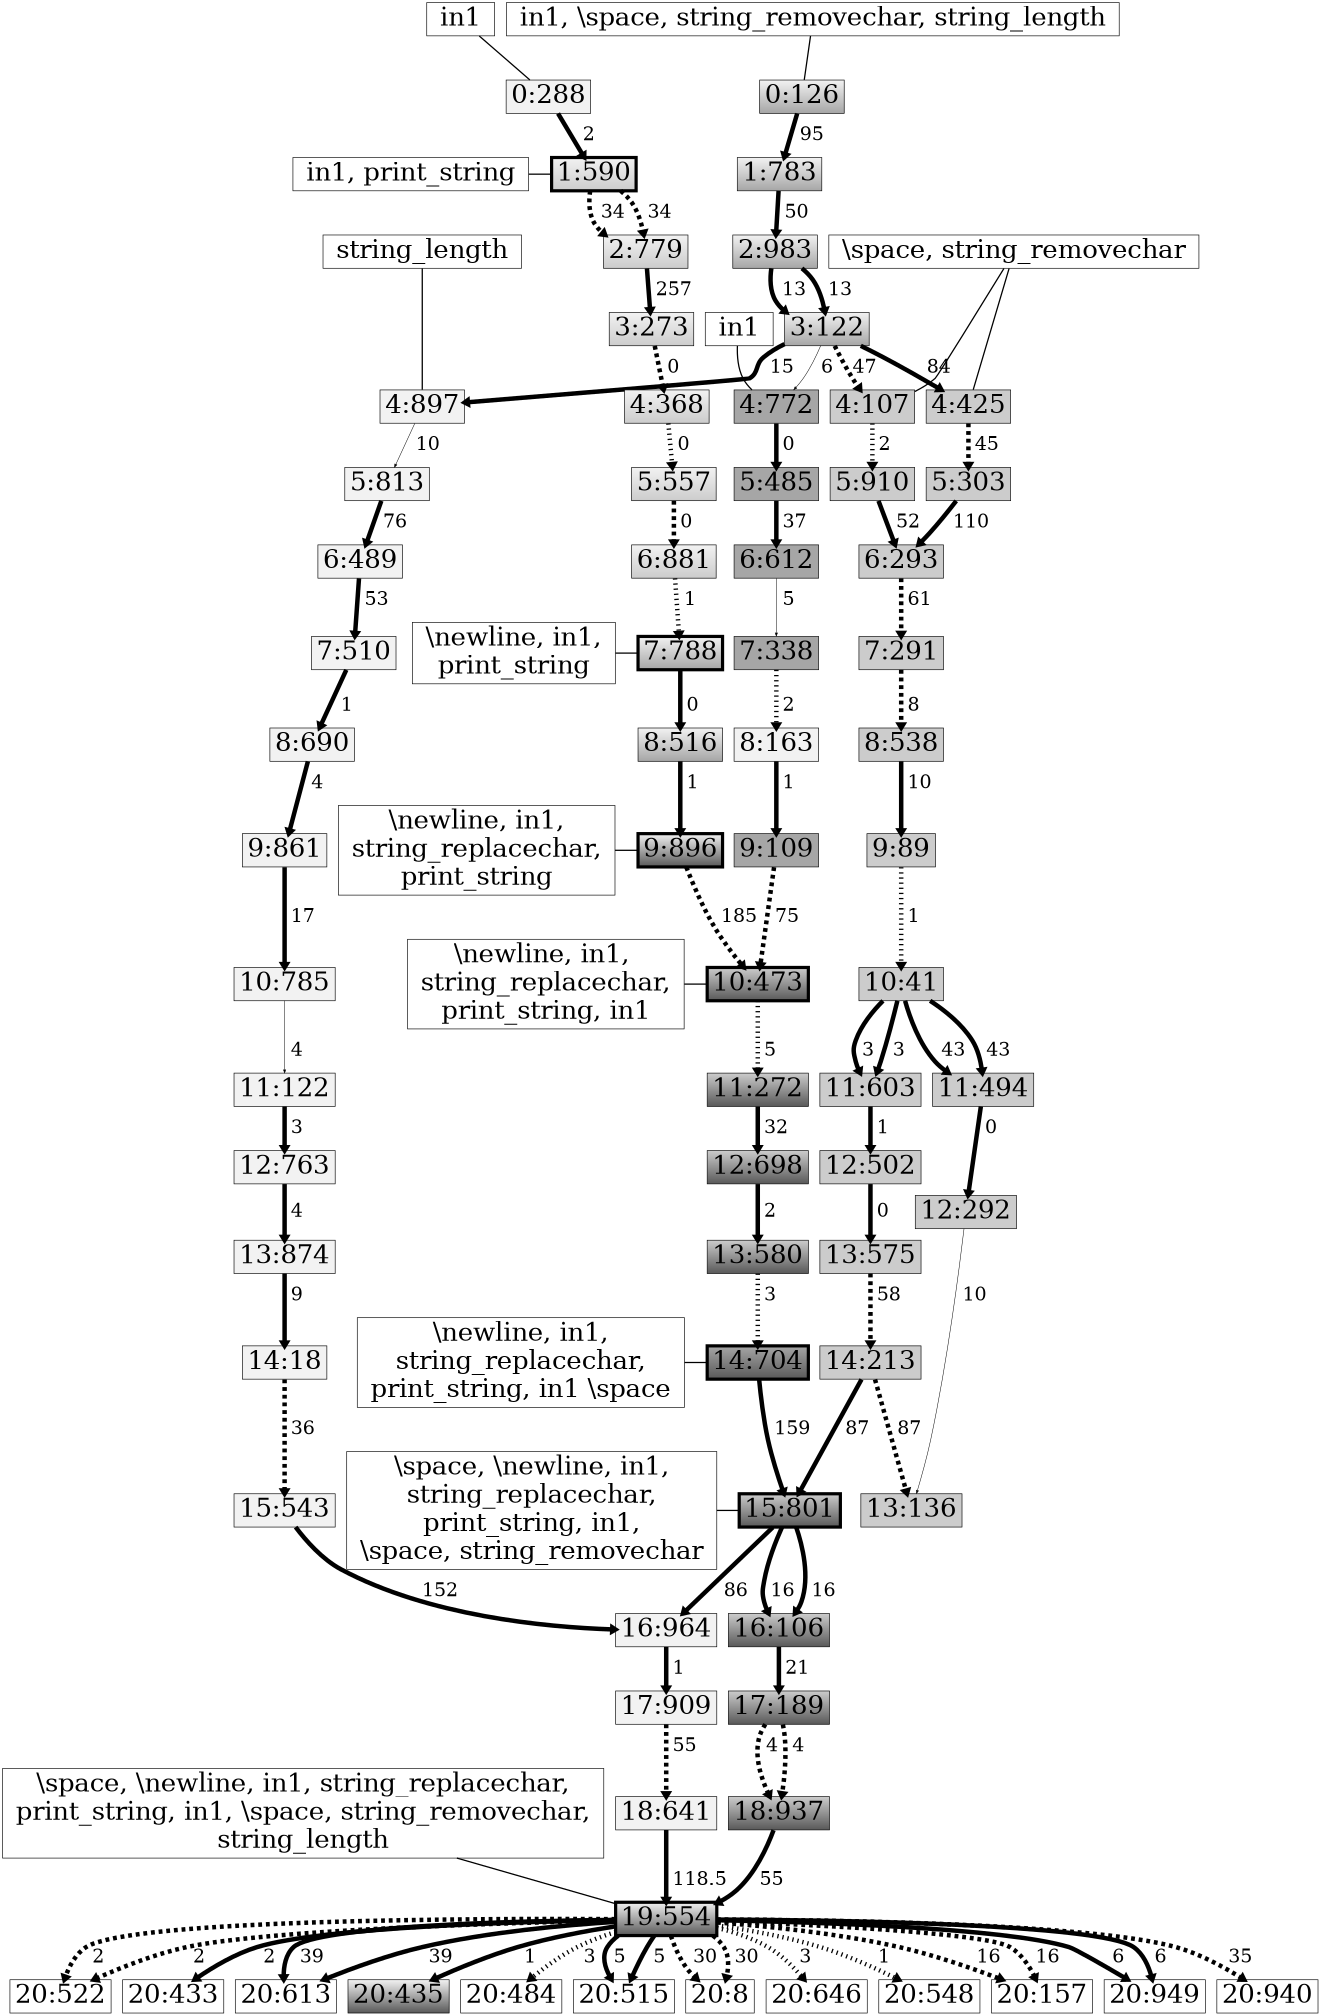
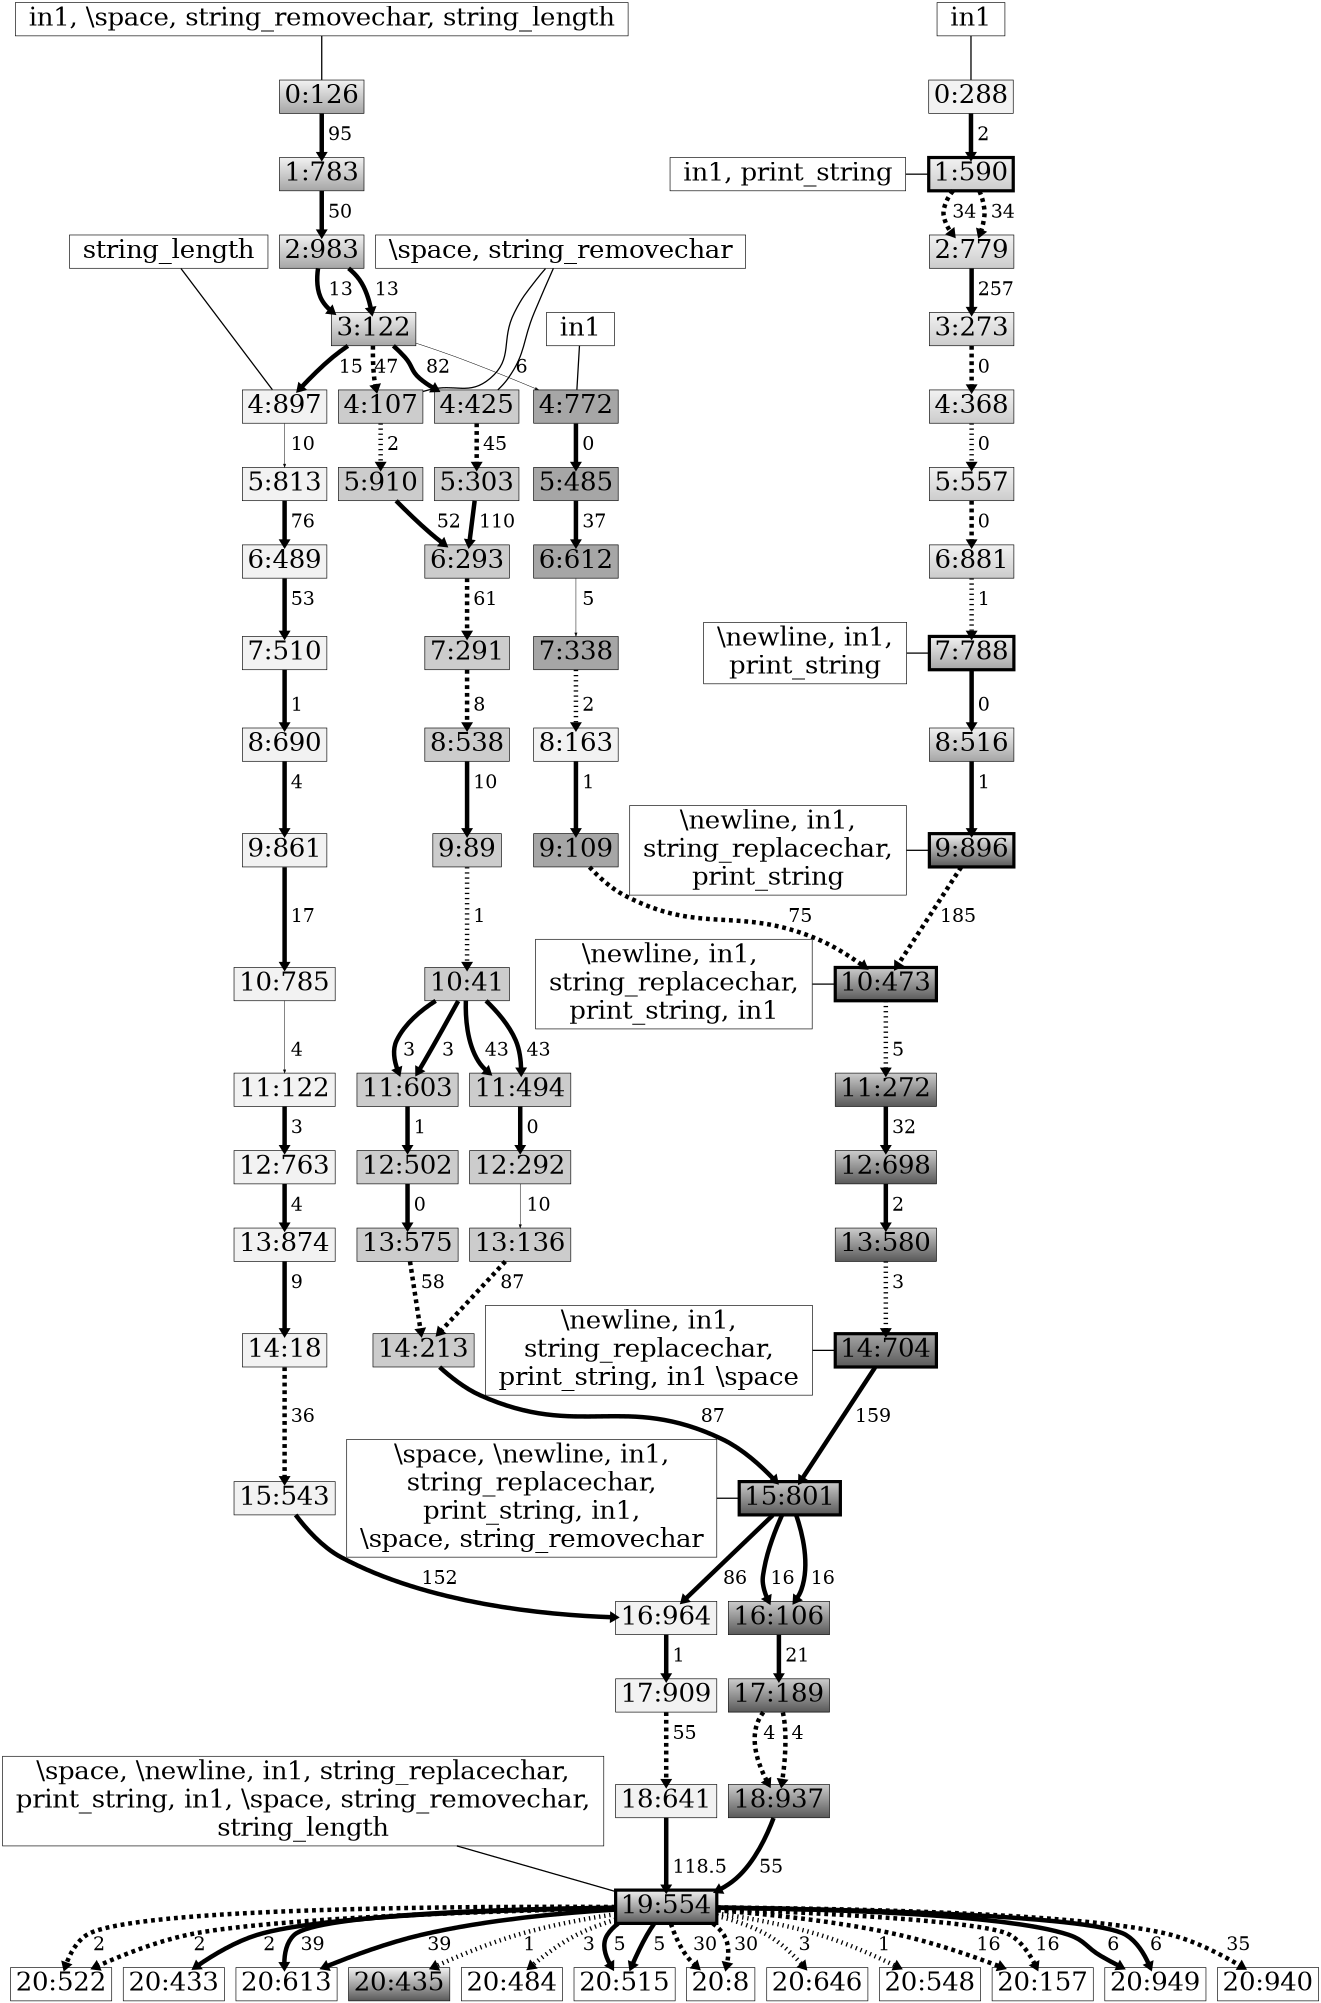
(939, 368) -> (438, 368)
(891, 1435) -> (473, 1296)
(524, 1945) -> (524, 1933)
